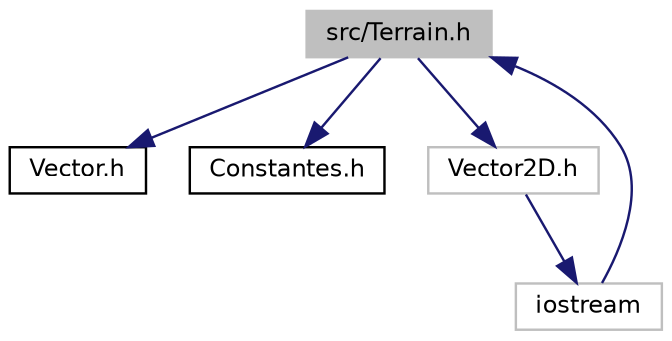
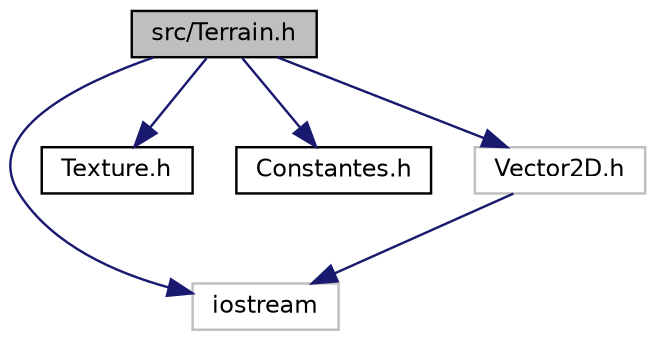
(399, 34) -> (224, 34)
(623, 151) -> (12, 176)
(78, 170) -> (117, 170)
